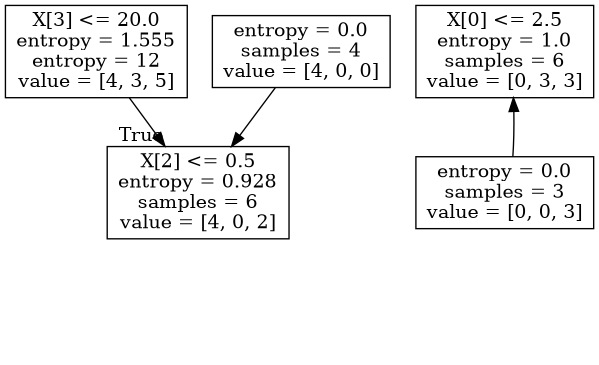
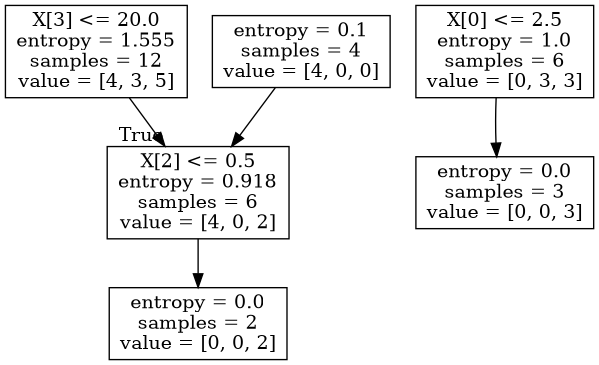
(96, 52) -> (96, 52)
(301, 52) -> (301, 52)
(514, 134) -> (496, 120)
(198, 193) -> (198, 193)
none -> (198, 324)
